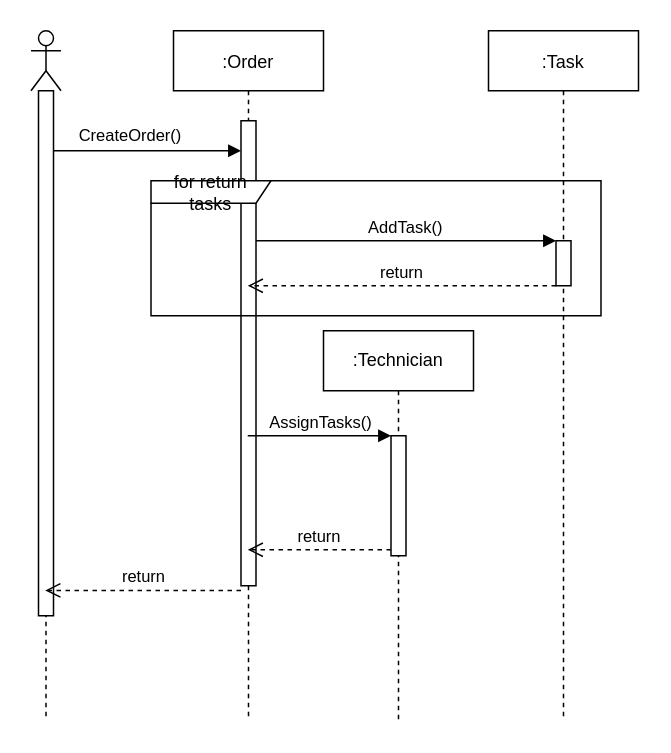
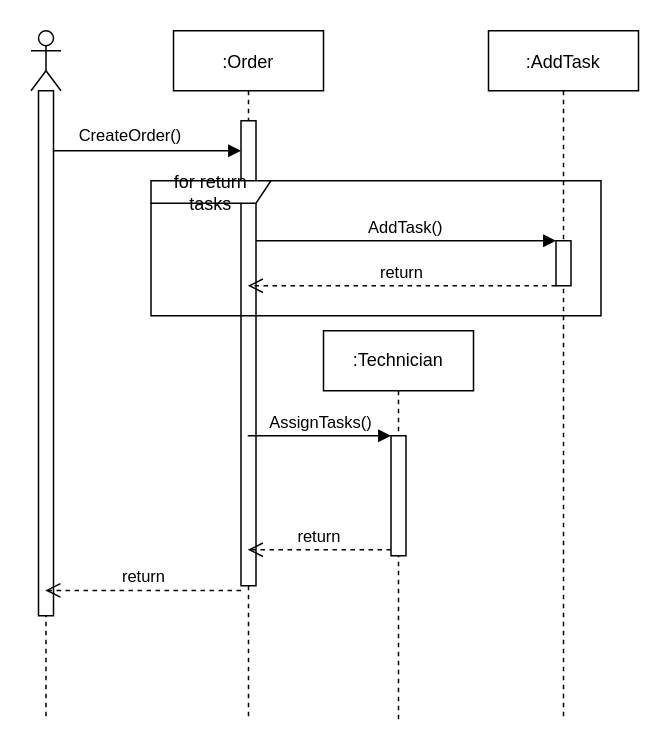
(563, 62) -> (563, 62)
